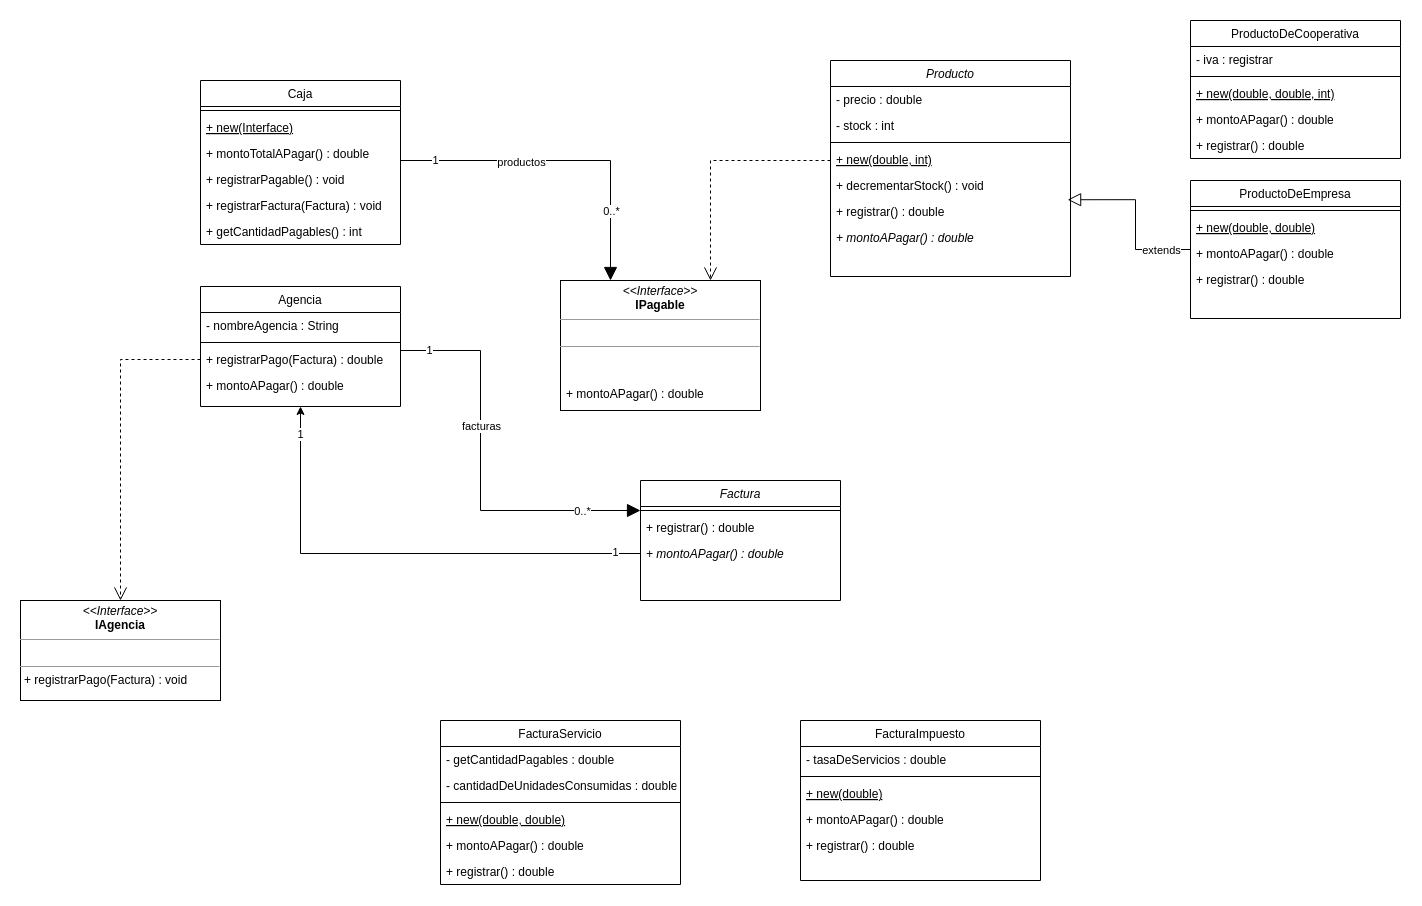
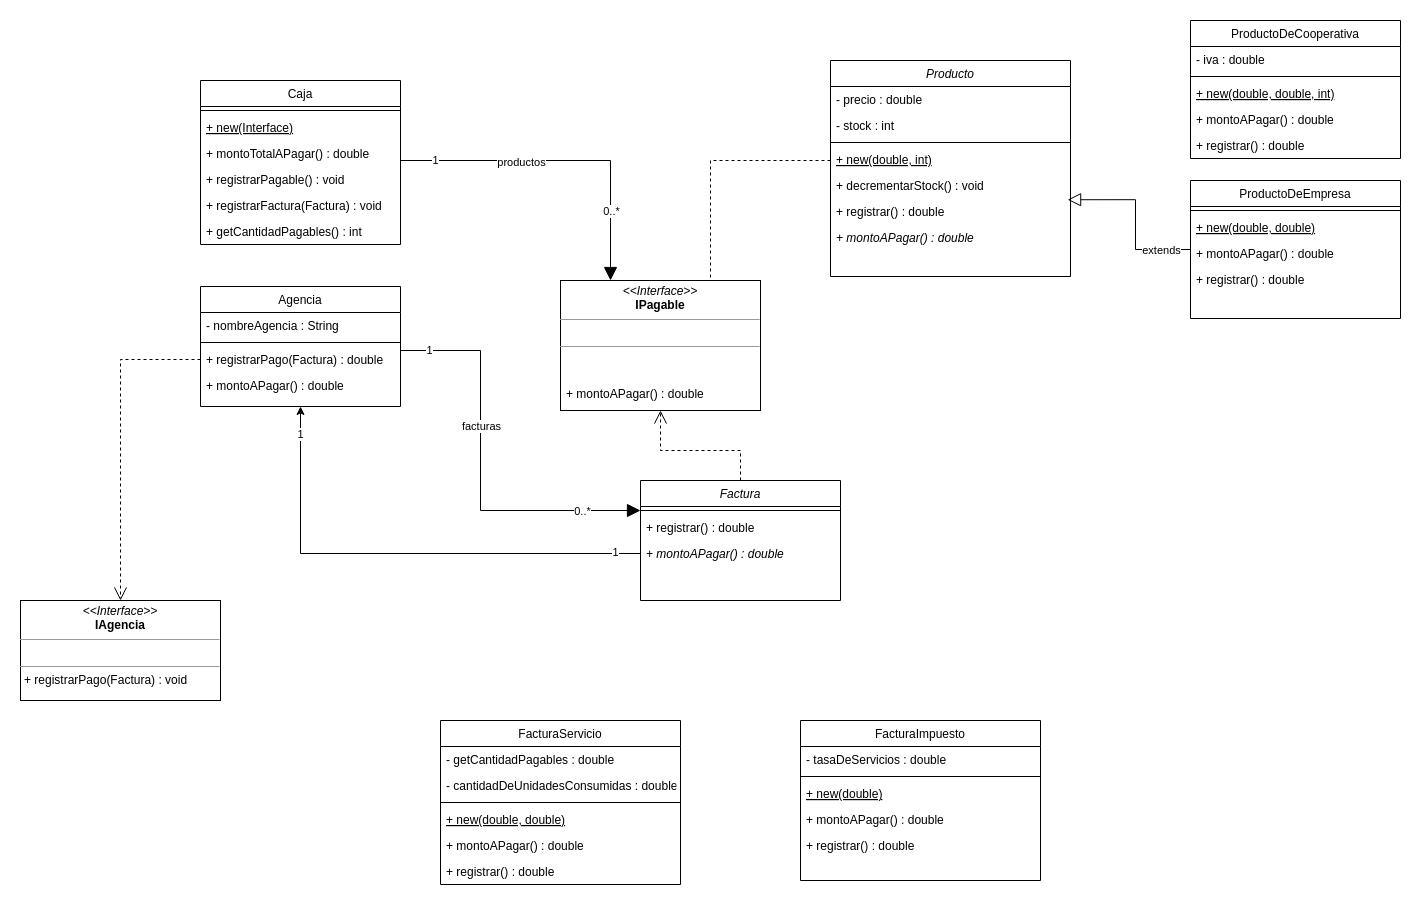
(1244, 60) -> (1234, 60)
(711, 275) -> (711, 276)
none -> (698, 451)
